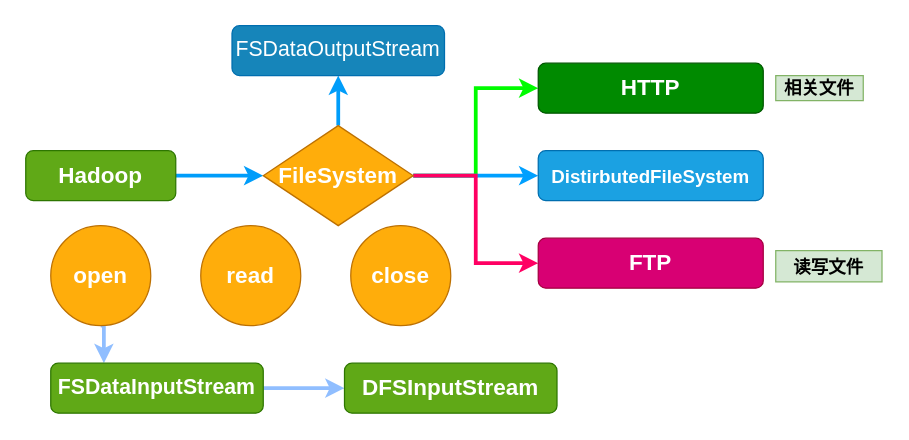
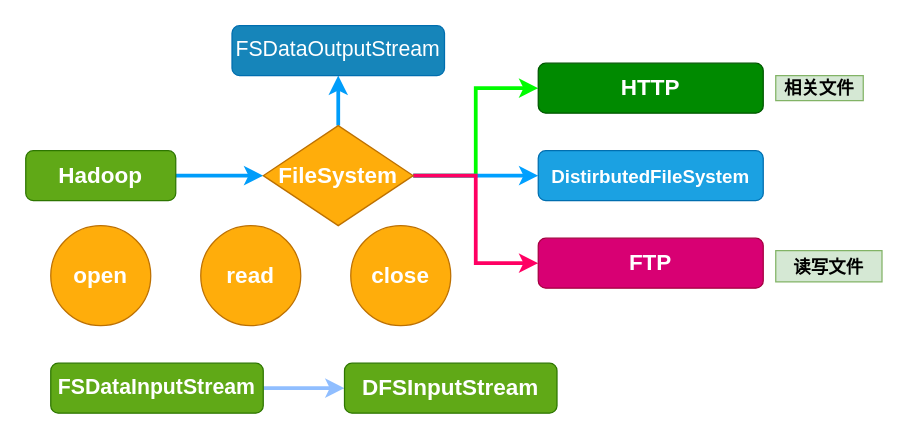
(104, 336) -> none
